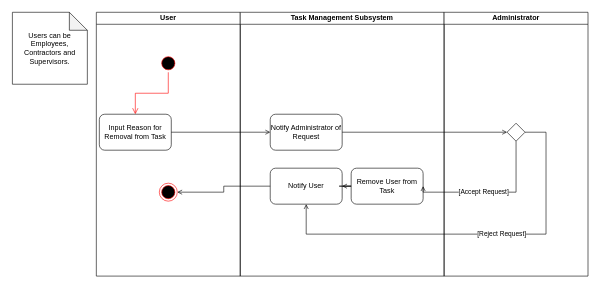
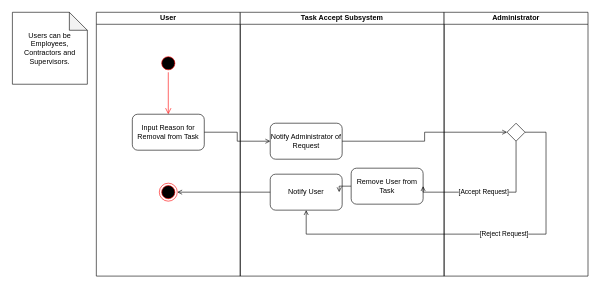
(342, 18) -> (342, 18)
(135, 132) -> (168, 132)
(306, 132) -> (306, 141)
(306, 186) -> (306, 192)
